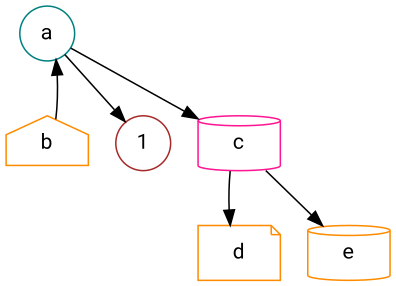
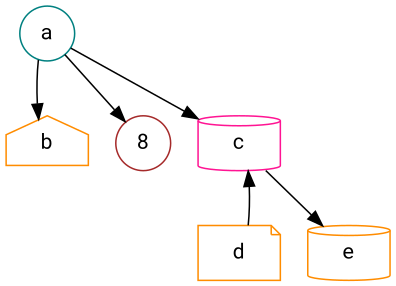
(57, 97) -> (37, 82)
(143, 143) -> (143, 143)
(229, 191) -> (249, 206)
